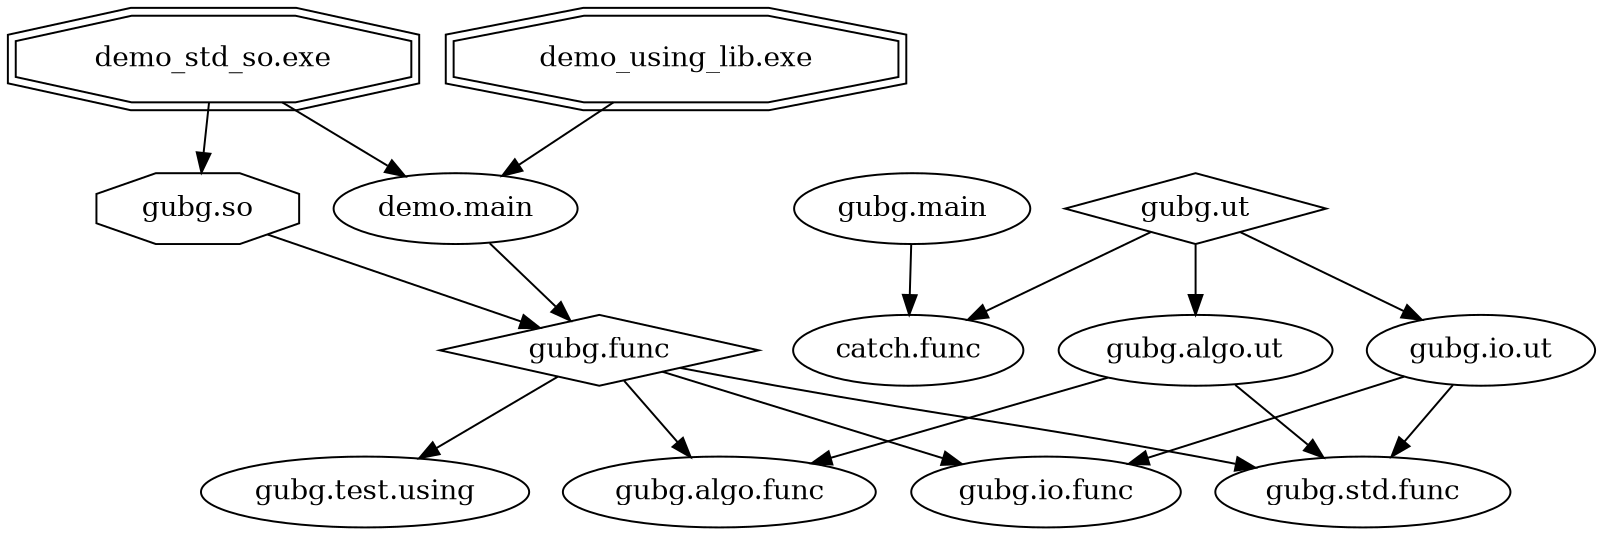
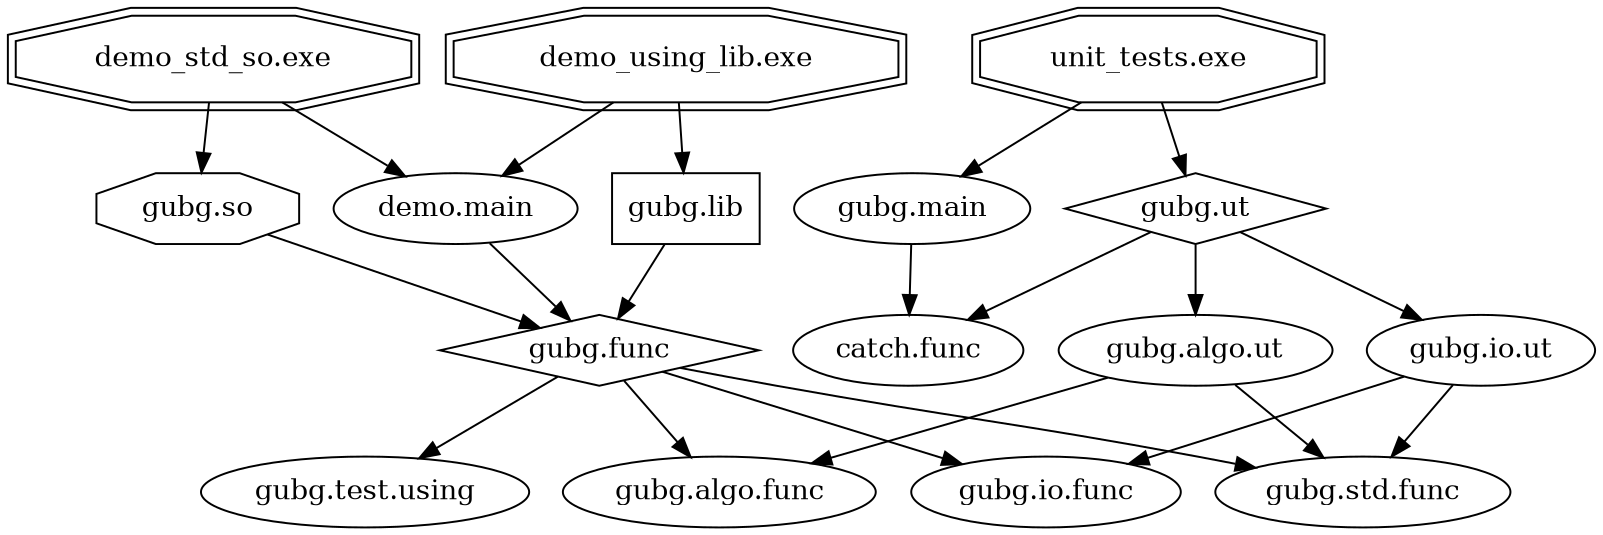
none -> (1148, 59)
none -> (686, 209)
